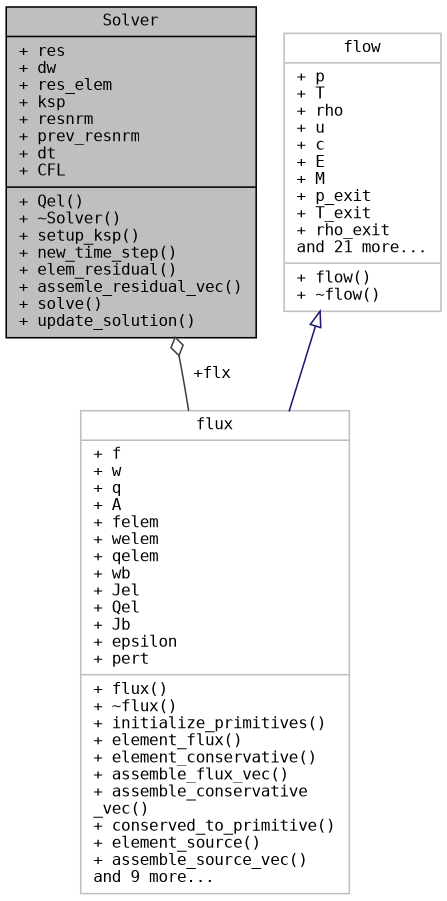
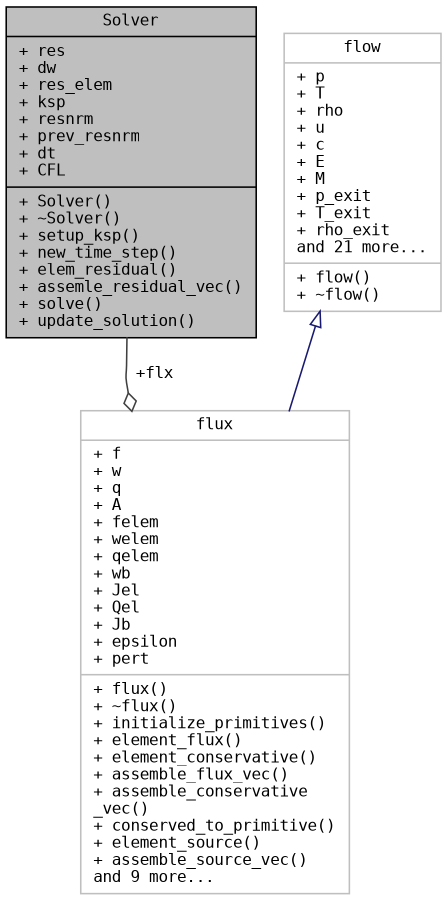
(52, 202) -> (66, 202)
(184, 383) -> (127, 365)
